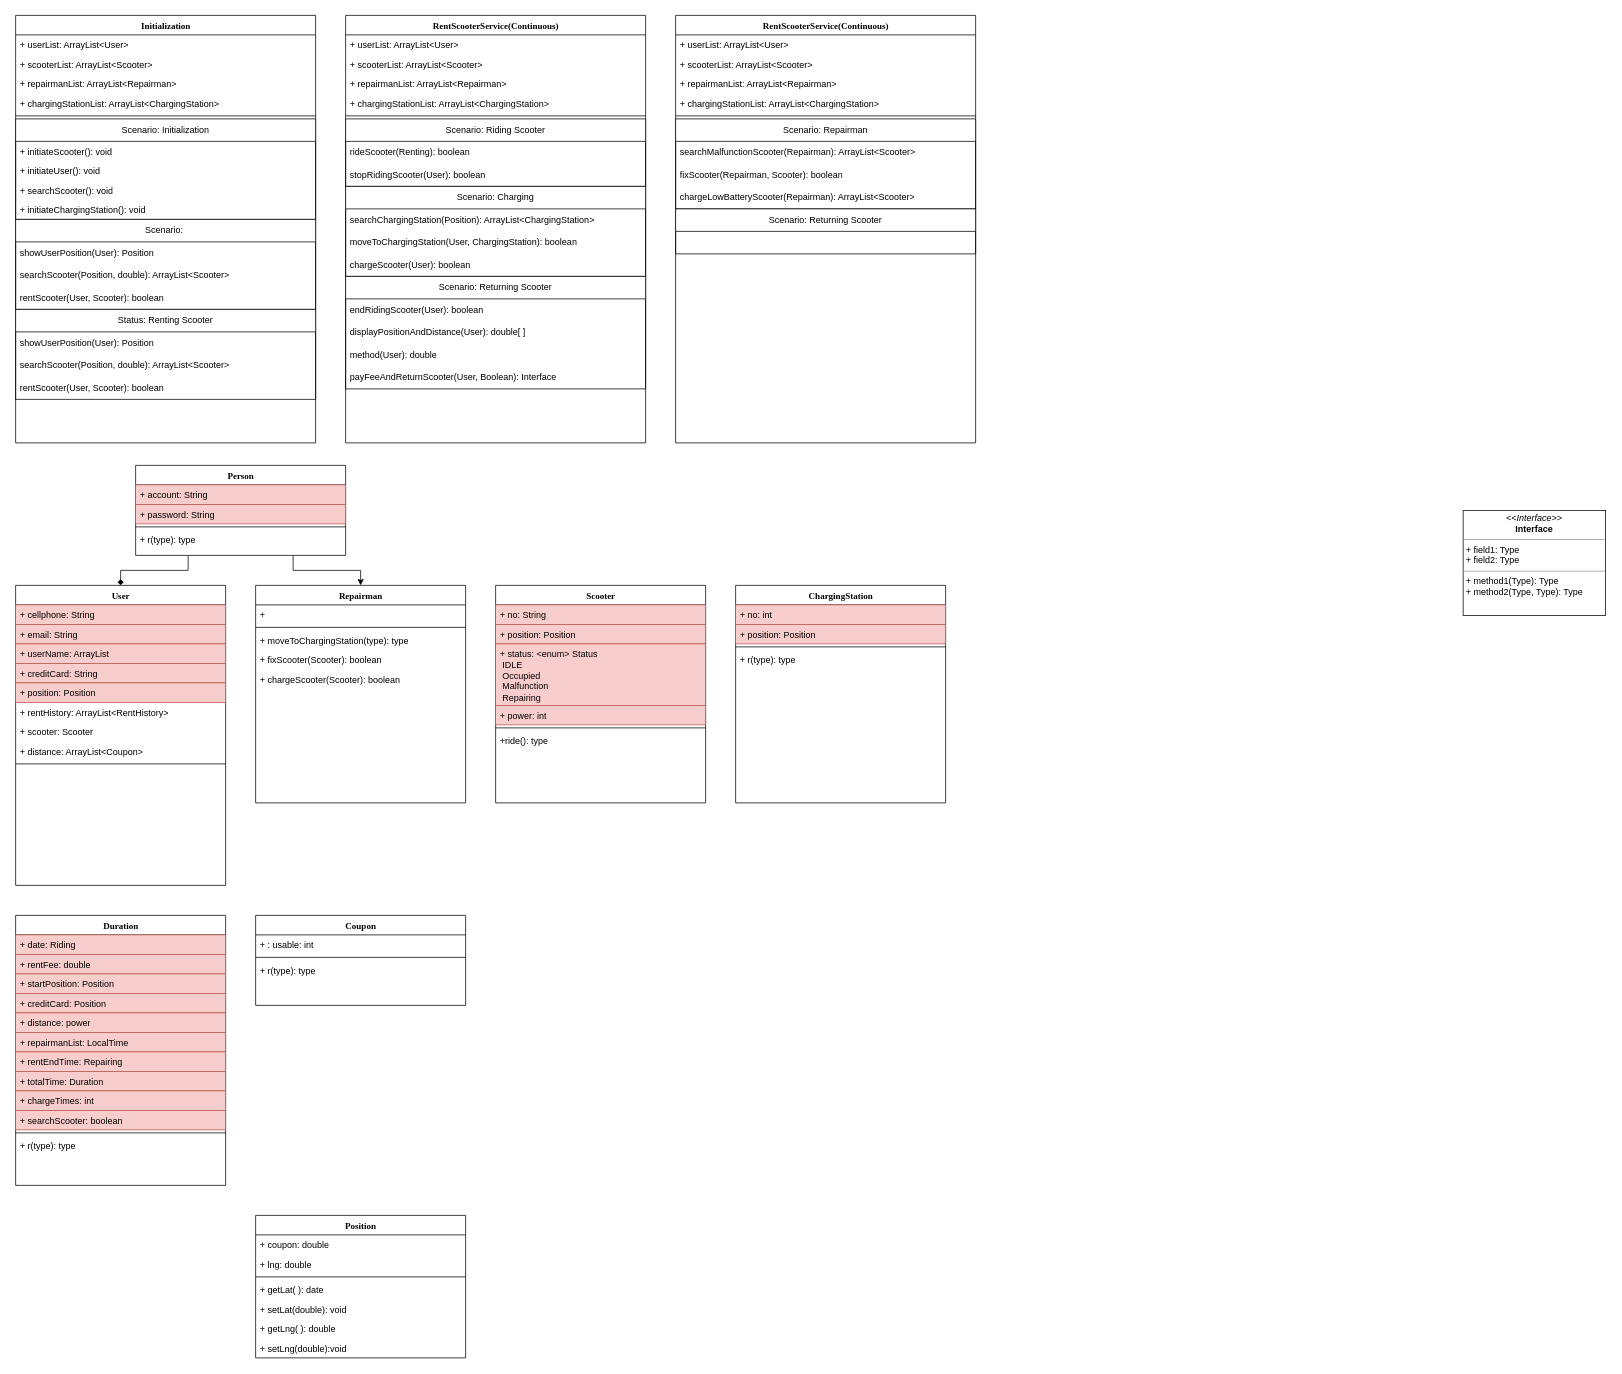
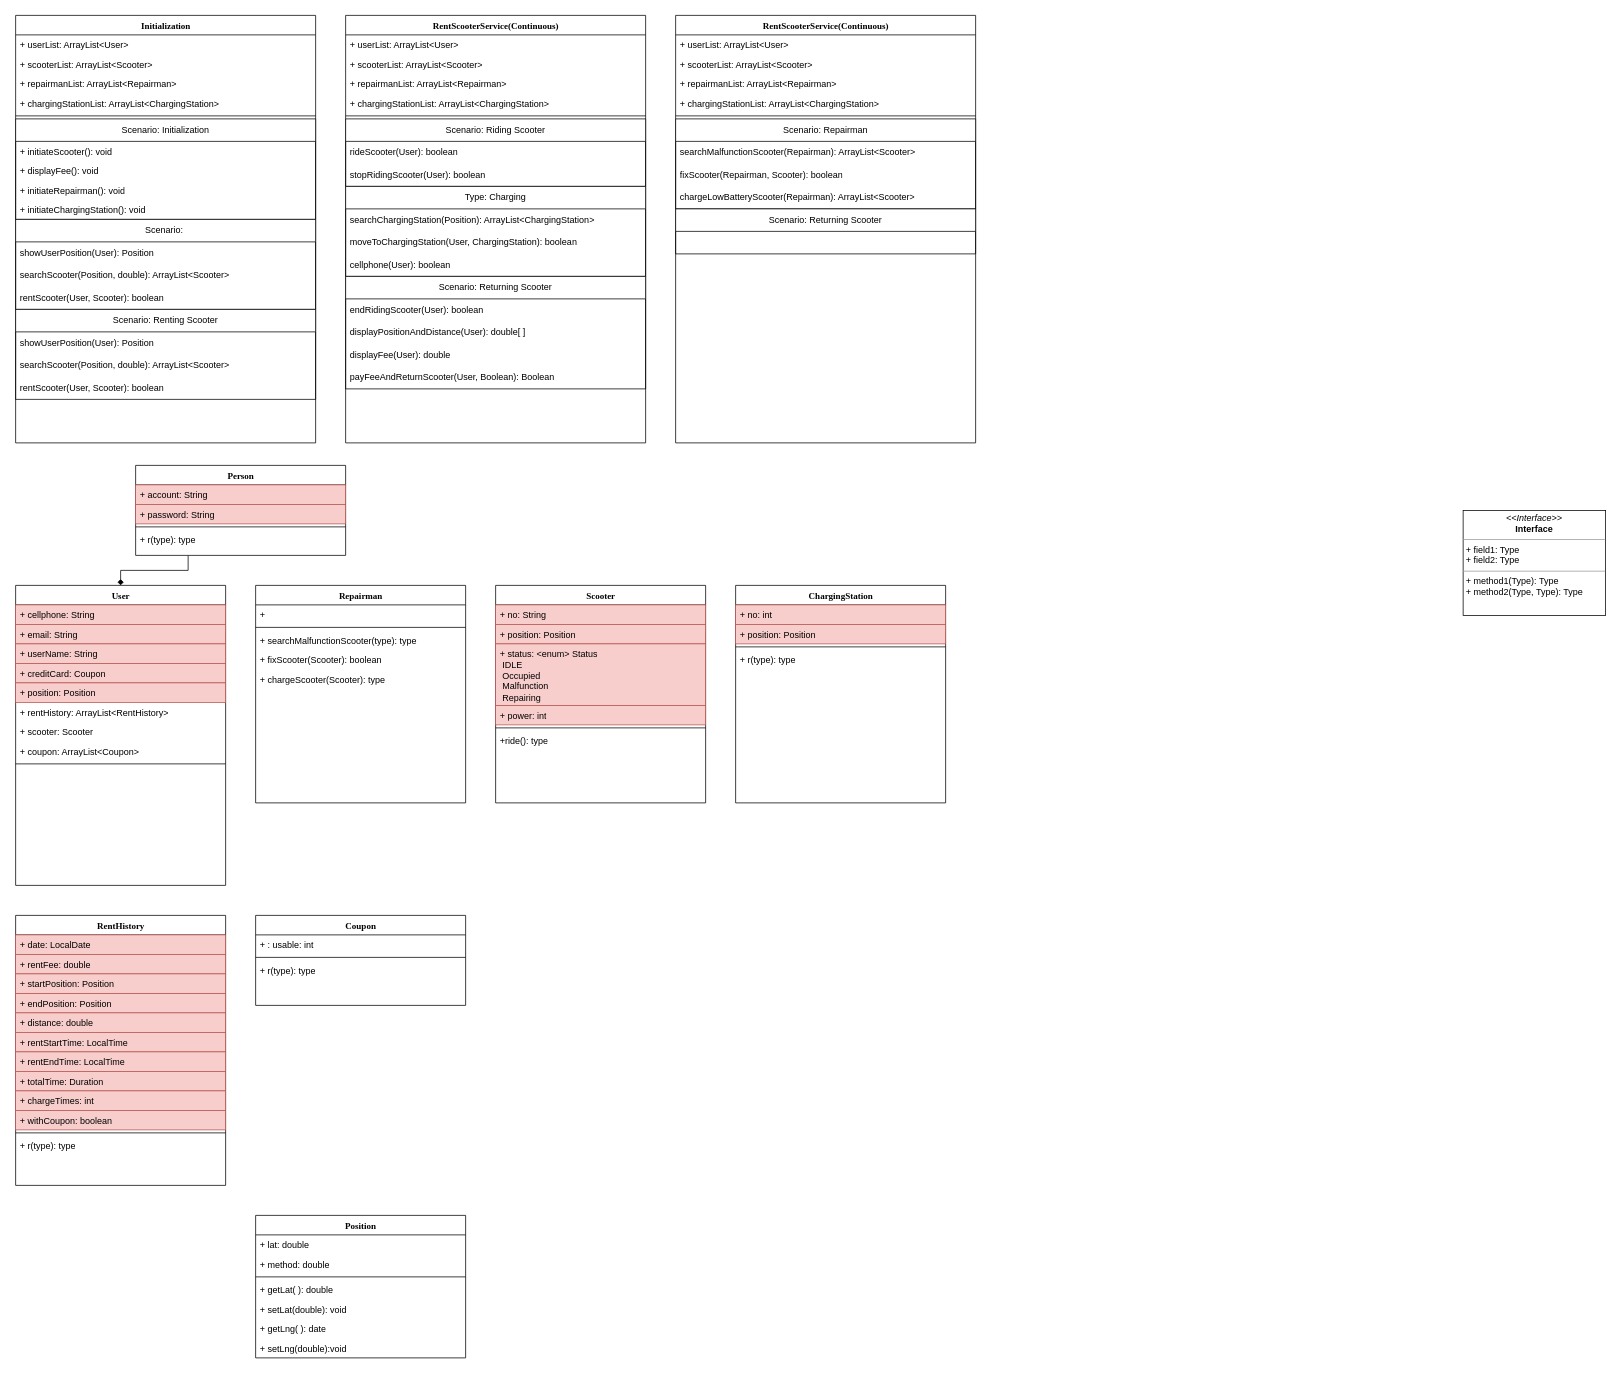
(417, 153) -> (411, 153)
(67, 172) -> (63, 172)
(73, 191) -> (79, 191)
(495, 198) -> (495, 198)
(417, 265) -> (405, 265)
(165, 321) -> (165, 321)
(397, 355) -> (405, 355)
(465, 378) -> (459, 378)
(330, 570) -> none
(342, 641) -> (350, 641)
(68, 655) -> (61, 655)
(64, 674) -> (66, 674)
(338, 680) -> (332, 680)
(87, 752) -> (83, 752)
(121, 926) -> (121, 926)
(49, 946) -> (58, 946)
(68, 1004) -> (70, 1004)
(58, 1024) -> (59, 1024)
(77, 1043) -> (78, 1043)
(73, 1063) -> (73, 1063)
(76, 1121) -> (67, 1121)
(296, 1246) -> (287, 1246)
(287, 1265) -> (296, 1265)
(298, 1291) -> (302, 1291)
(302, 1330) -> (298, 1330)
